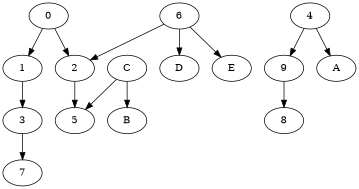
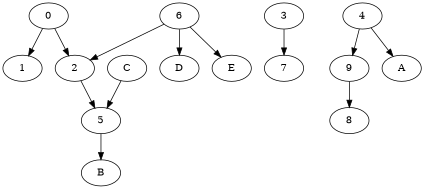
(23, 91) -> none
(127, 91) -> (101, 143)
